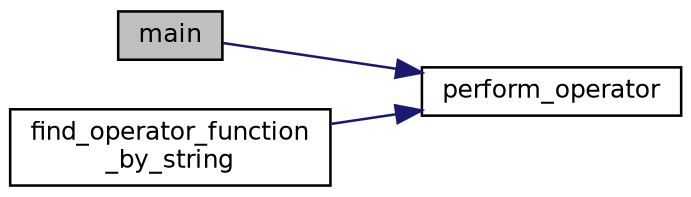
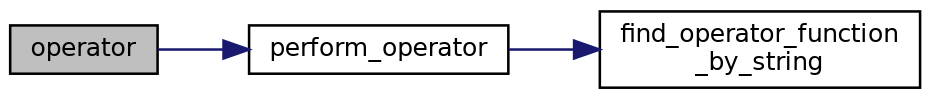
(170, 36) -> (84, 50)
(364, 119) -> (541, 50)
